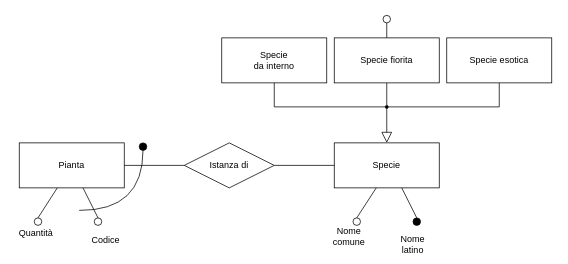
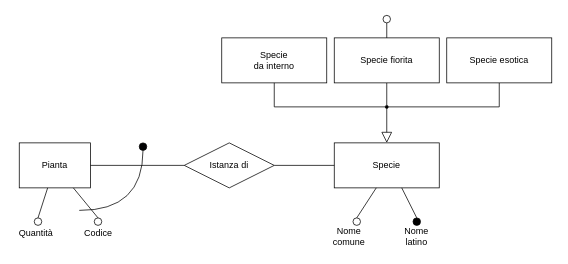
(72, 165) -> (55, 165)
(105, 240) -> (98, 233)
(413, 244) -> (417, 237)
